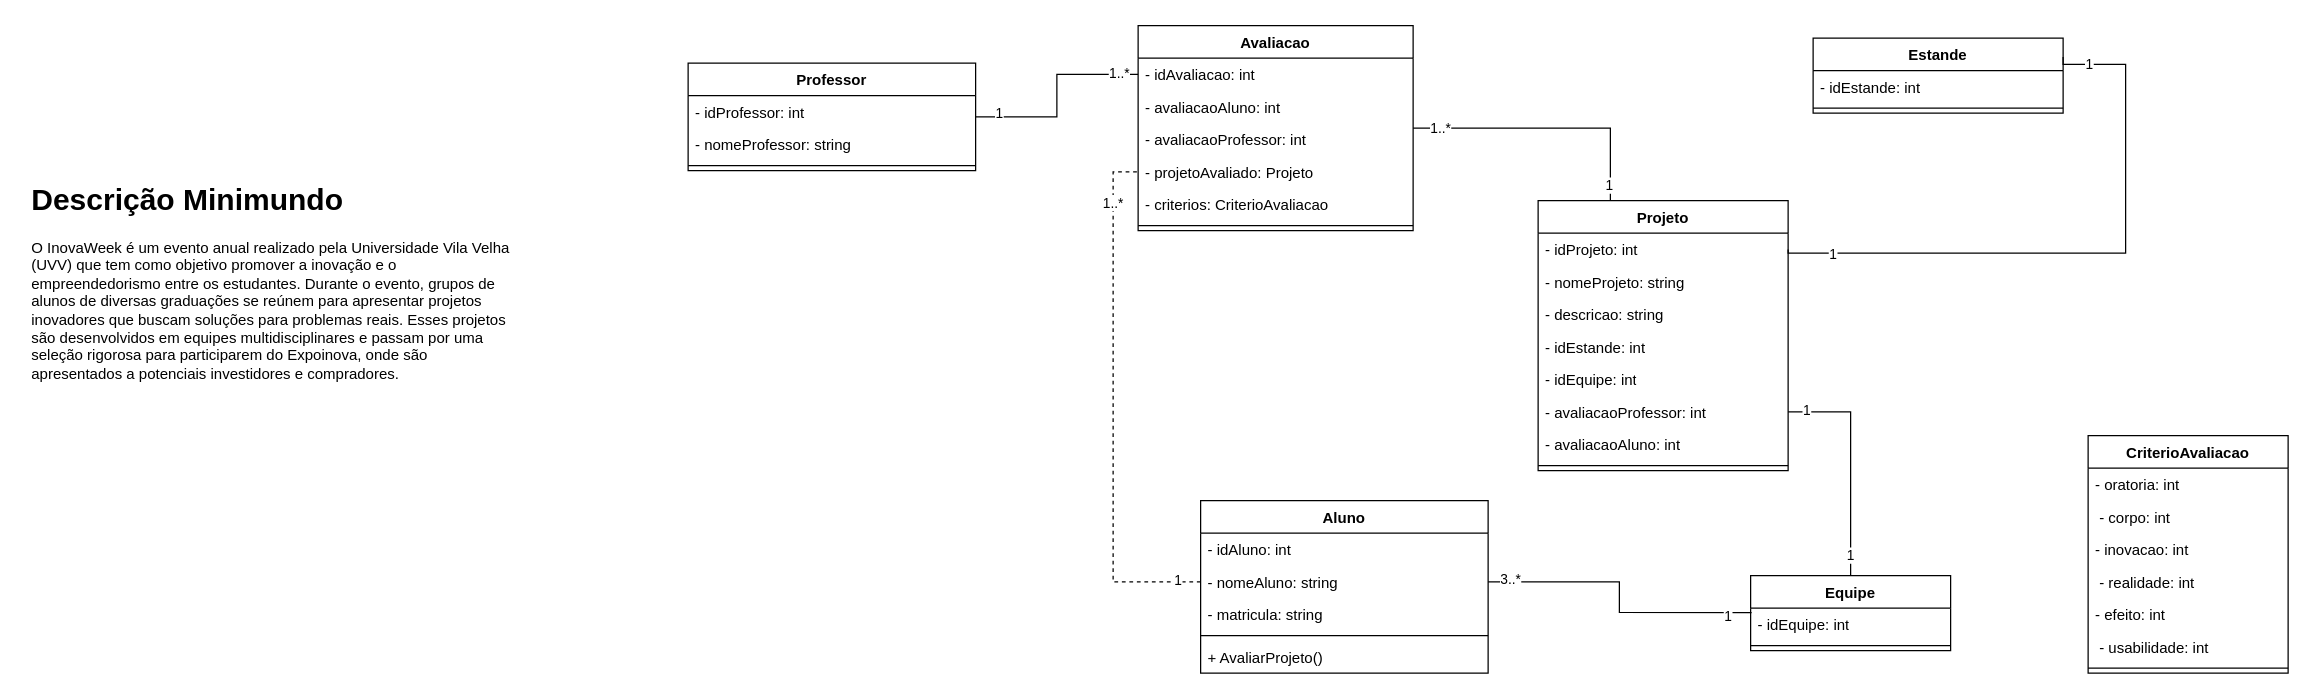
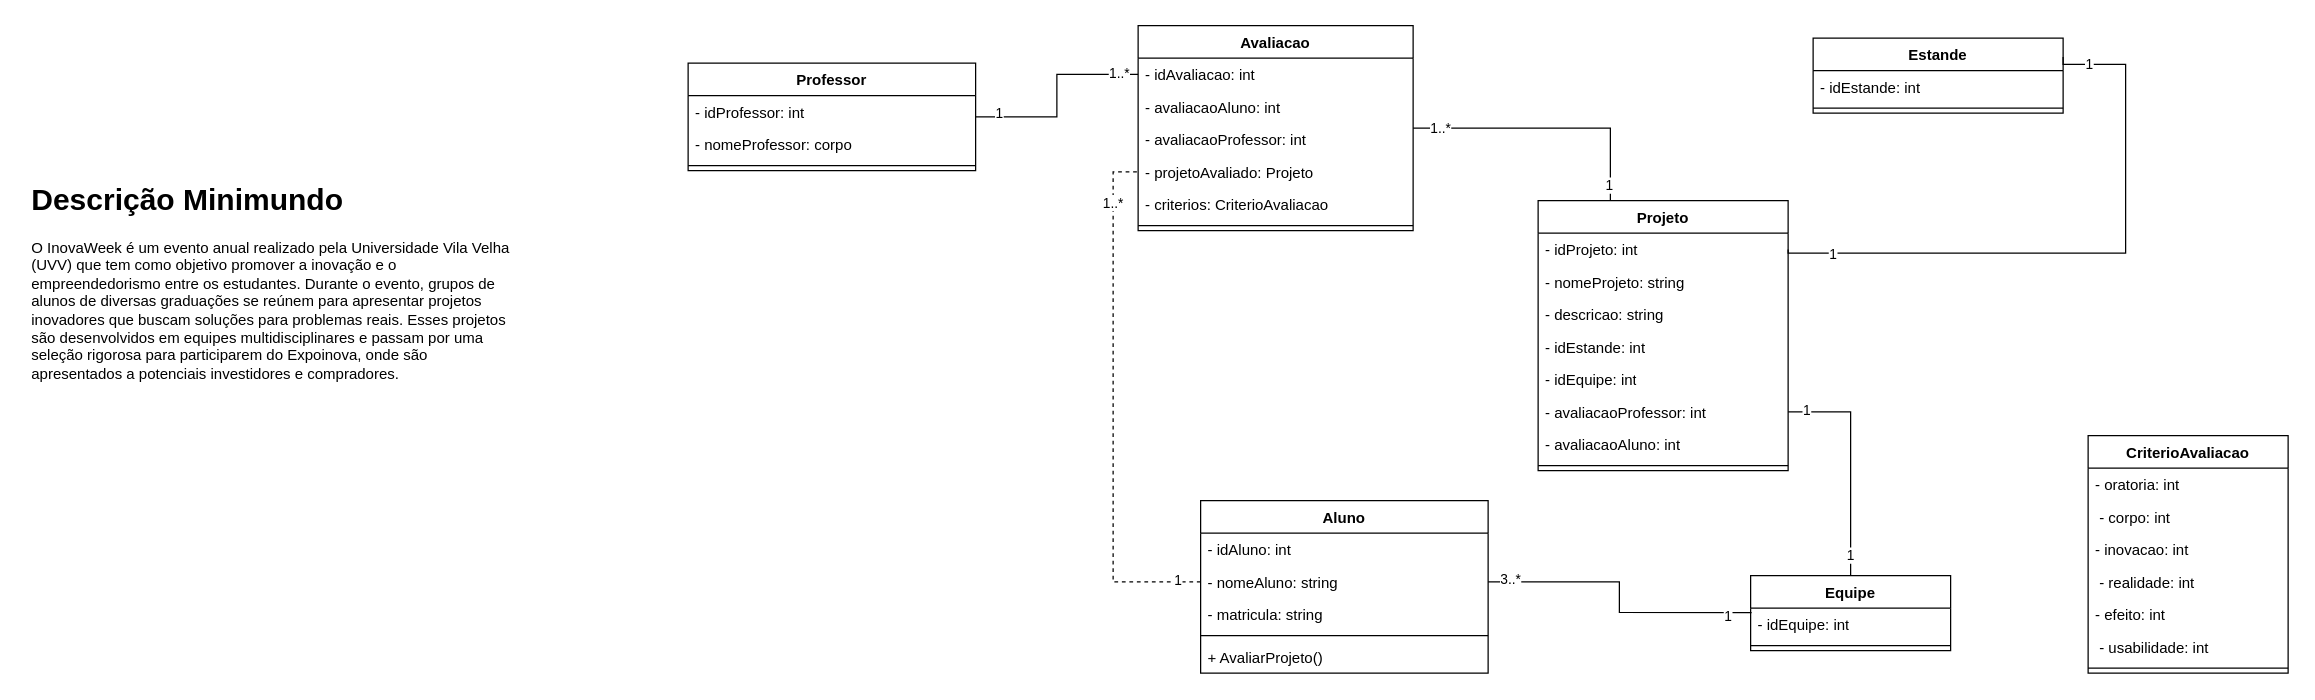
(784, 146) -> (782, 146)
